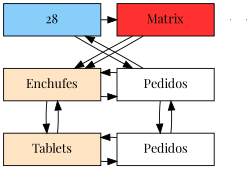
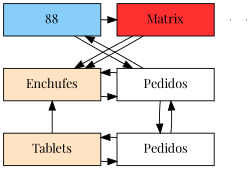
(52, 20) -> (52, 20)
(46, 113) -> none
